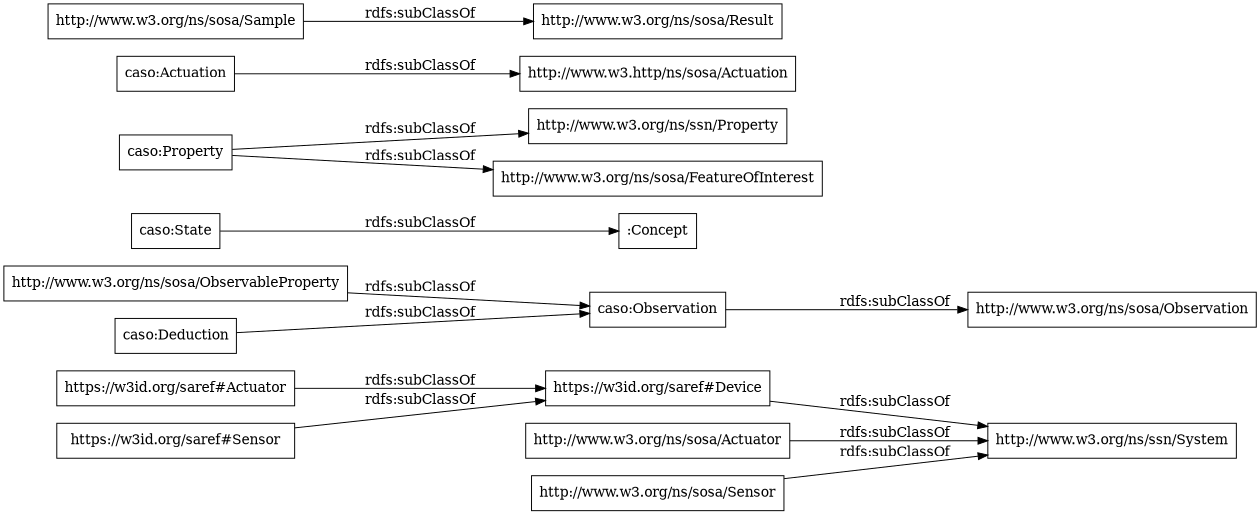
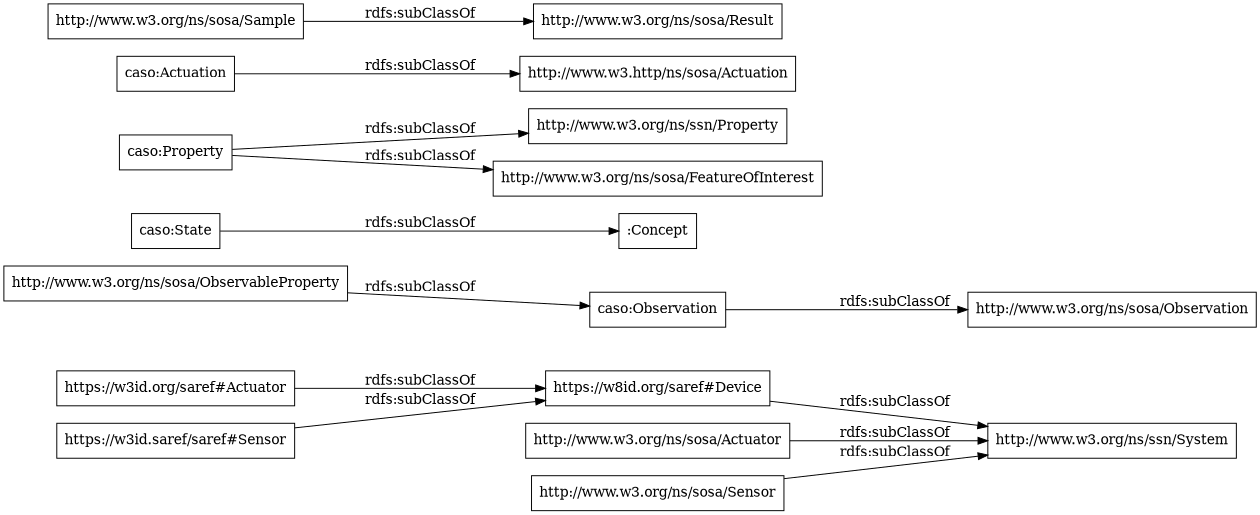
(176, 336) -> none
(658, 388) -> (658, 388)
(176, 441) -> (176, 441)
